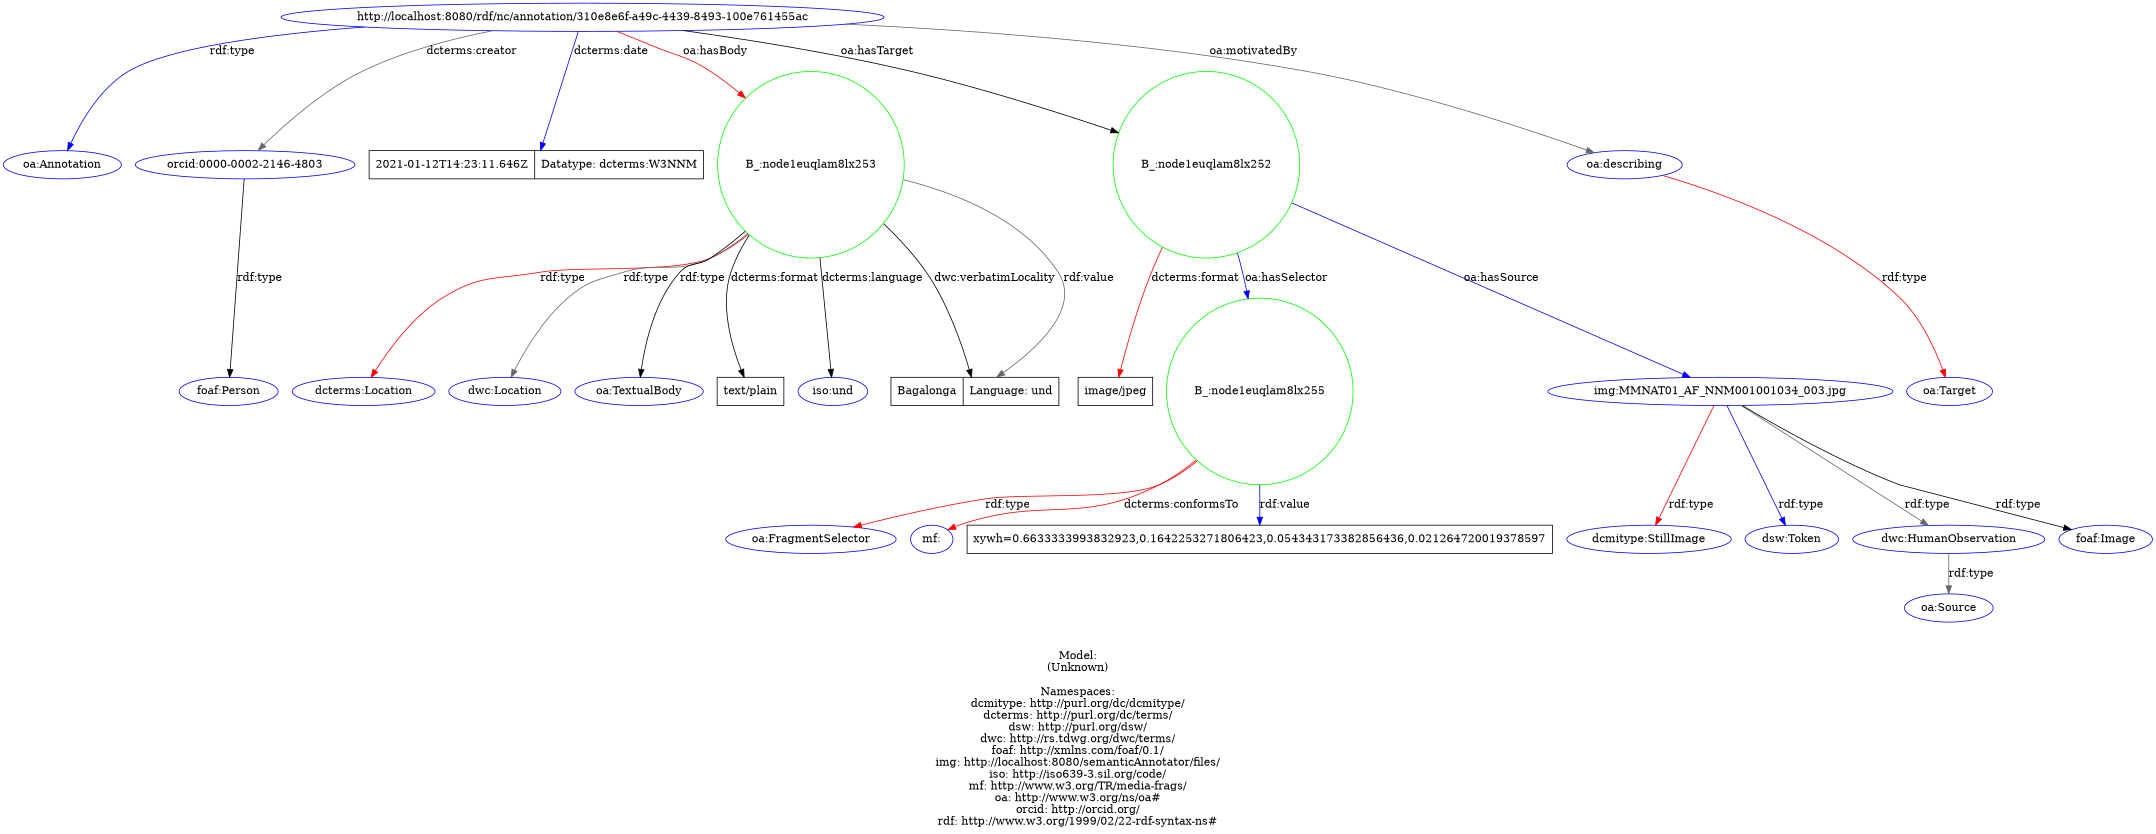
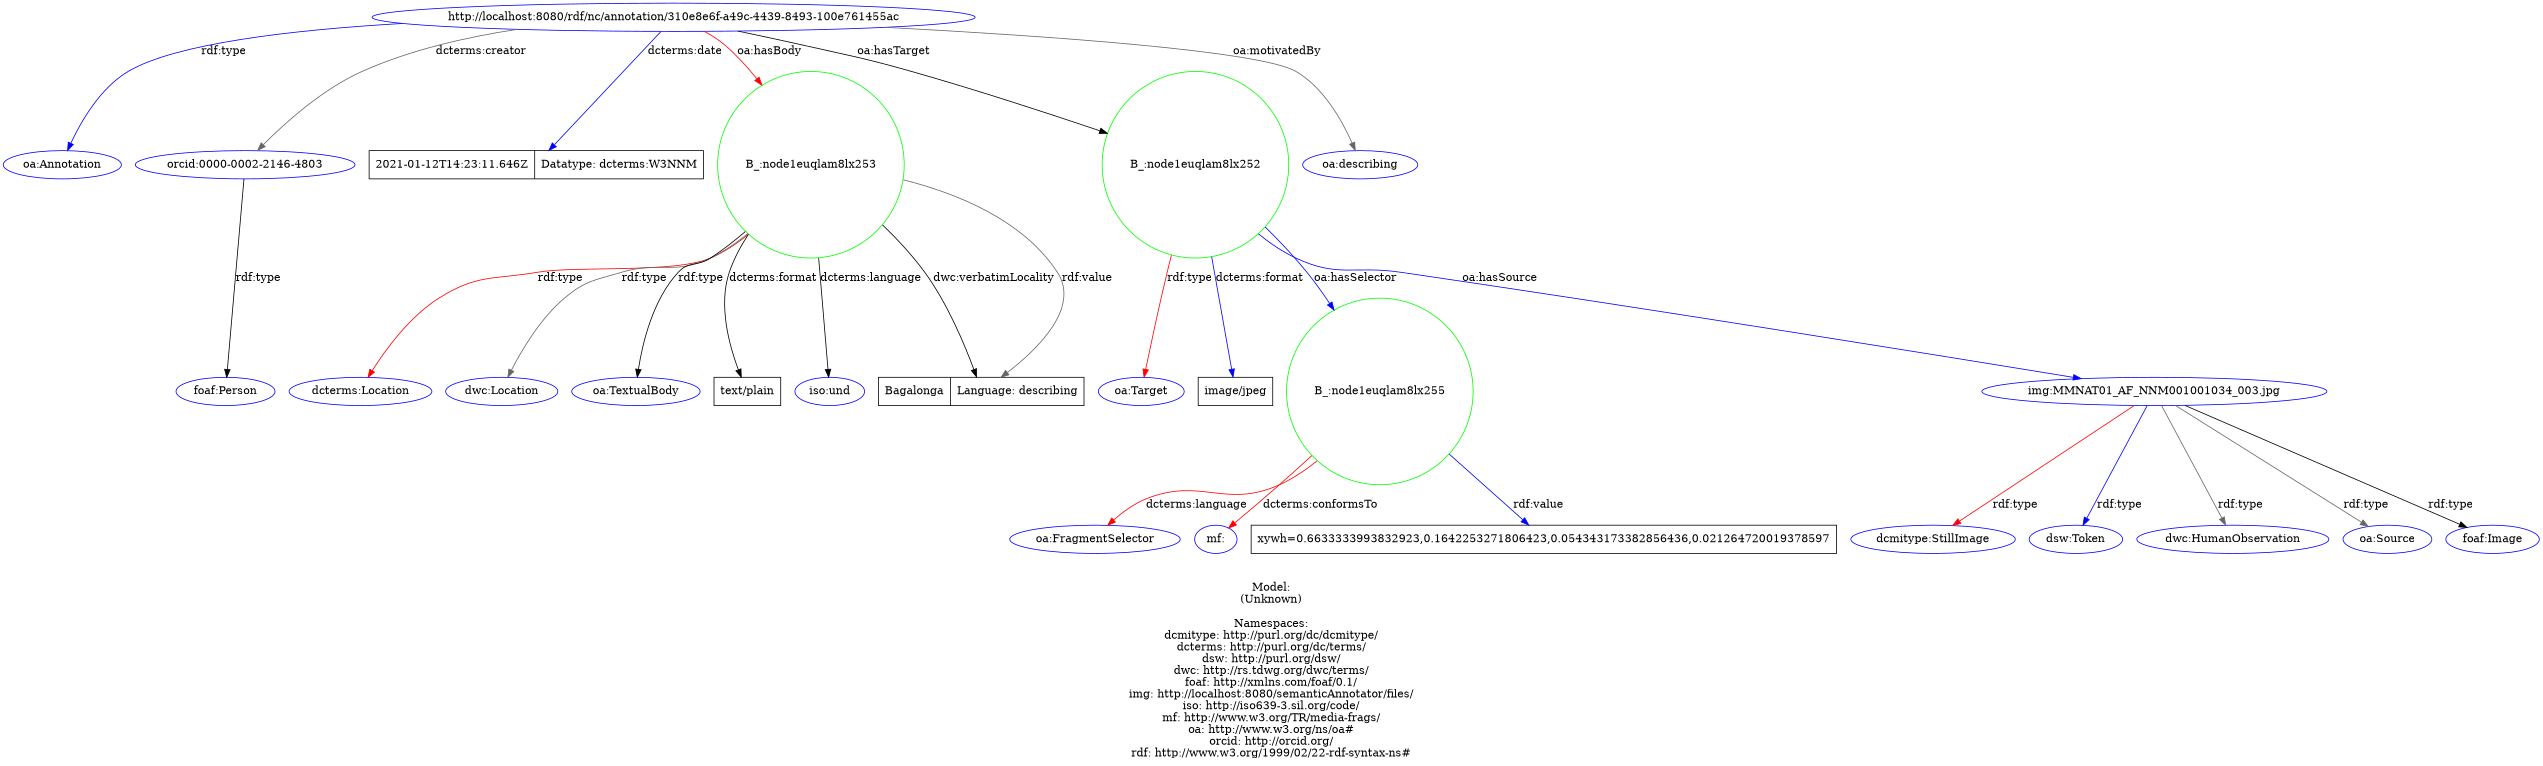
(1825, 244) -> (1158, 312)
(1139, 307) -> (1222, 313)
(1011, 391) -> (1017, 391)
(1008, 505) -> (1197, 505)
(1949, 570) -> (2268, 464)
